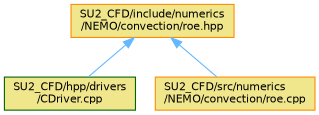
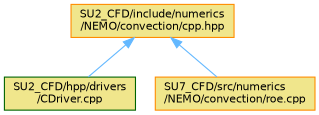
(153, 21) -> (153, 21)
(235, 94) -> (235, 94)
